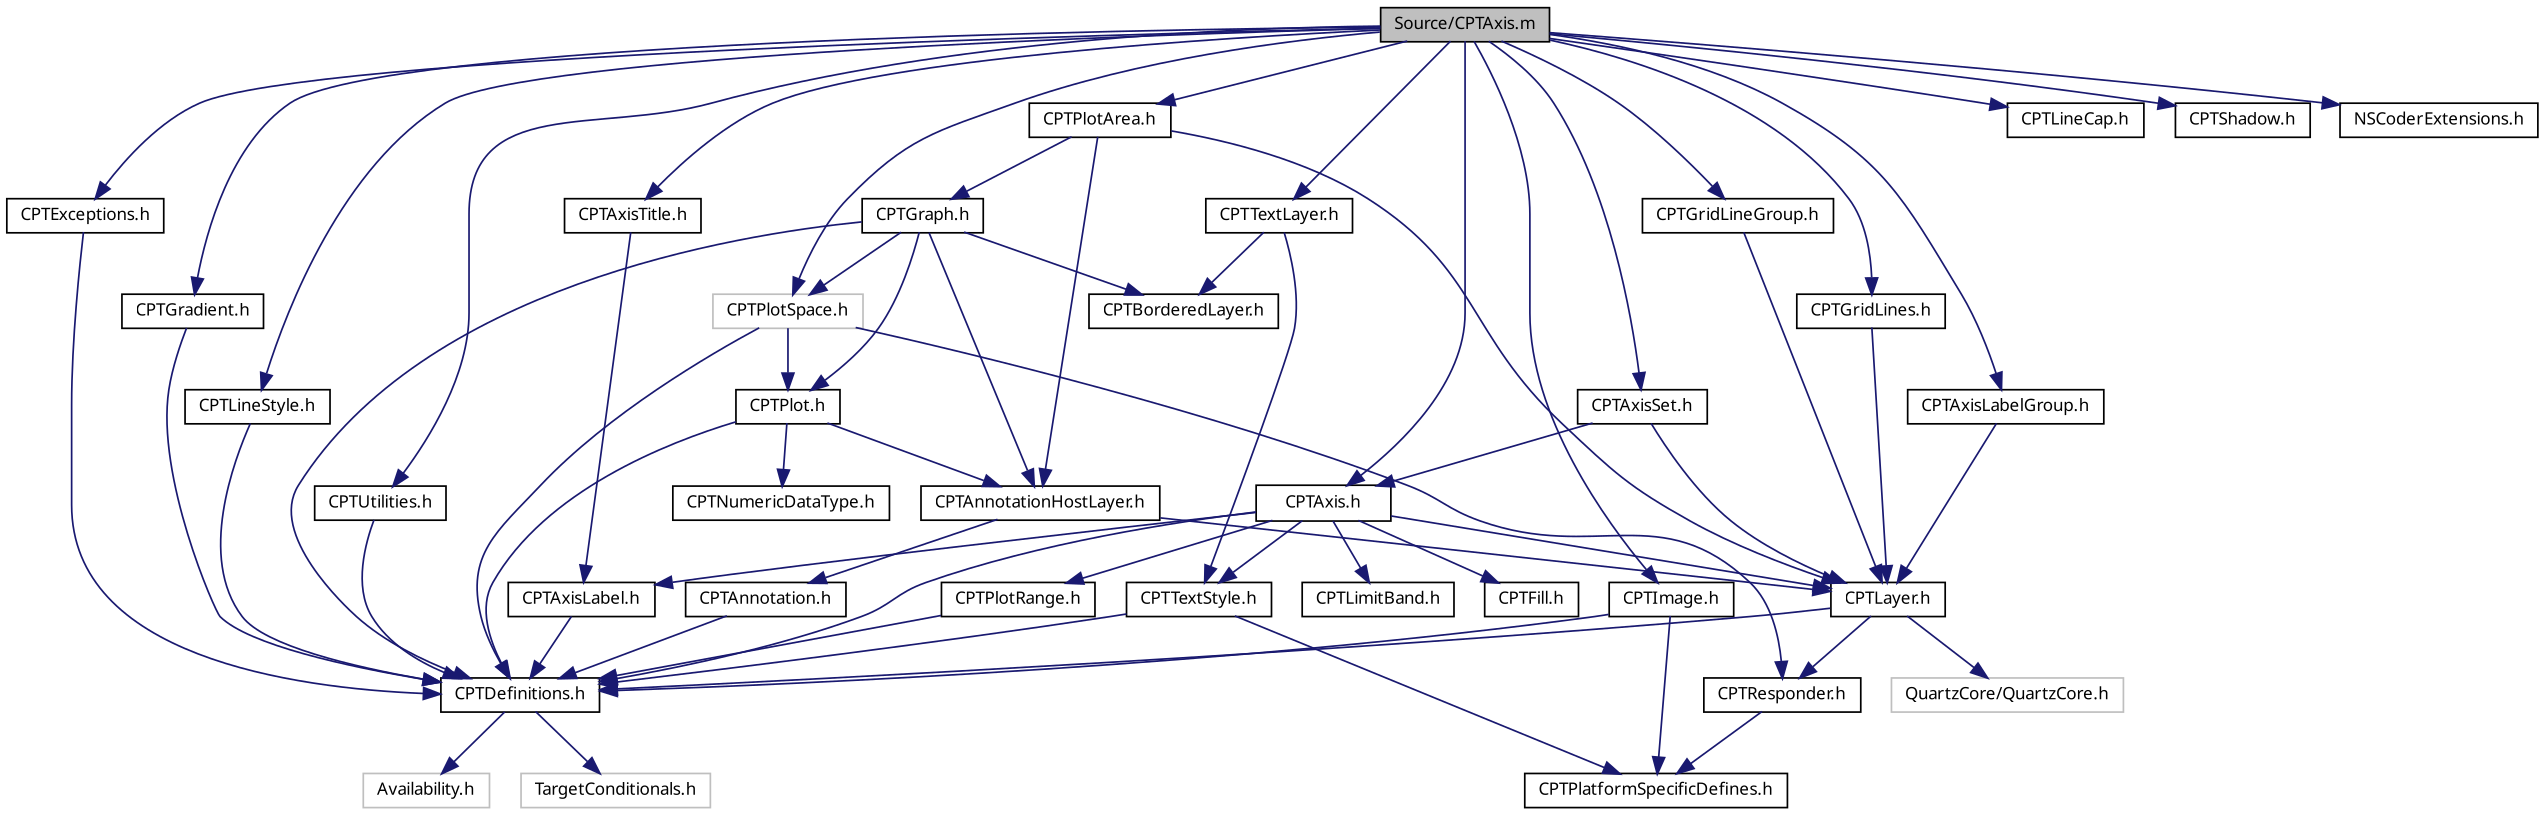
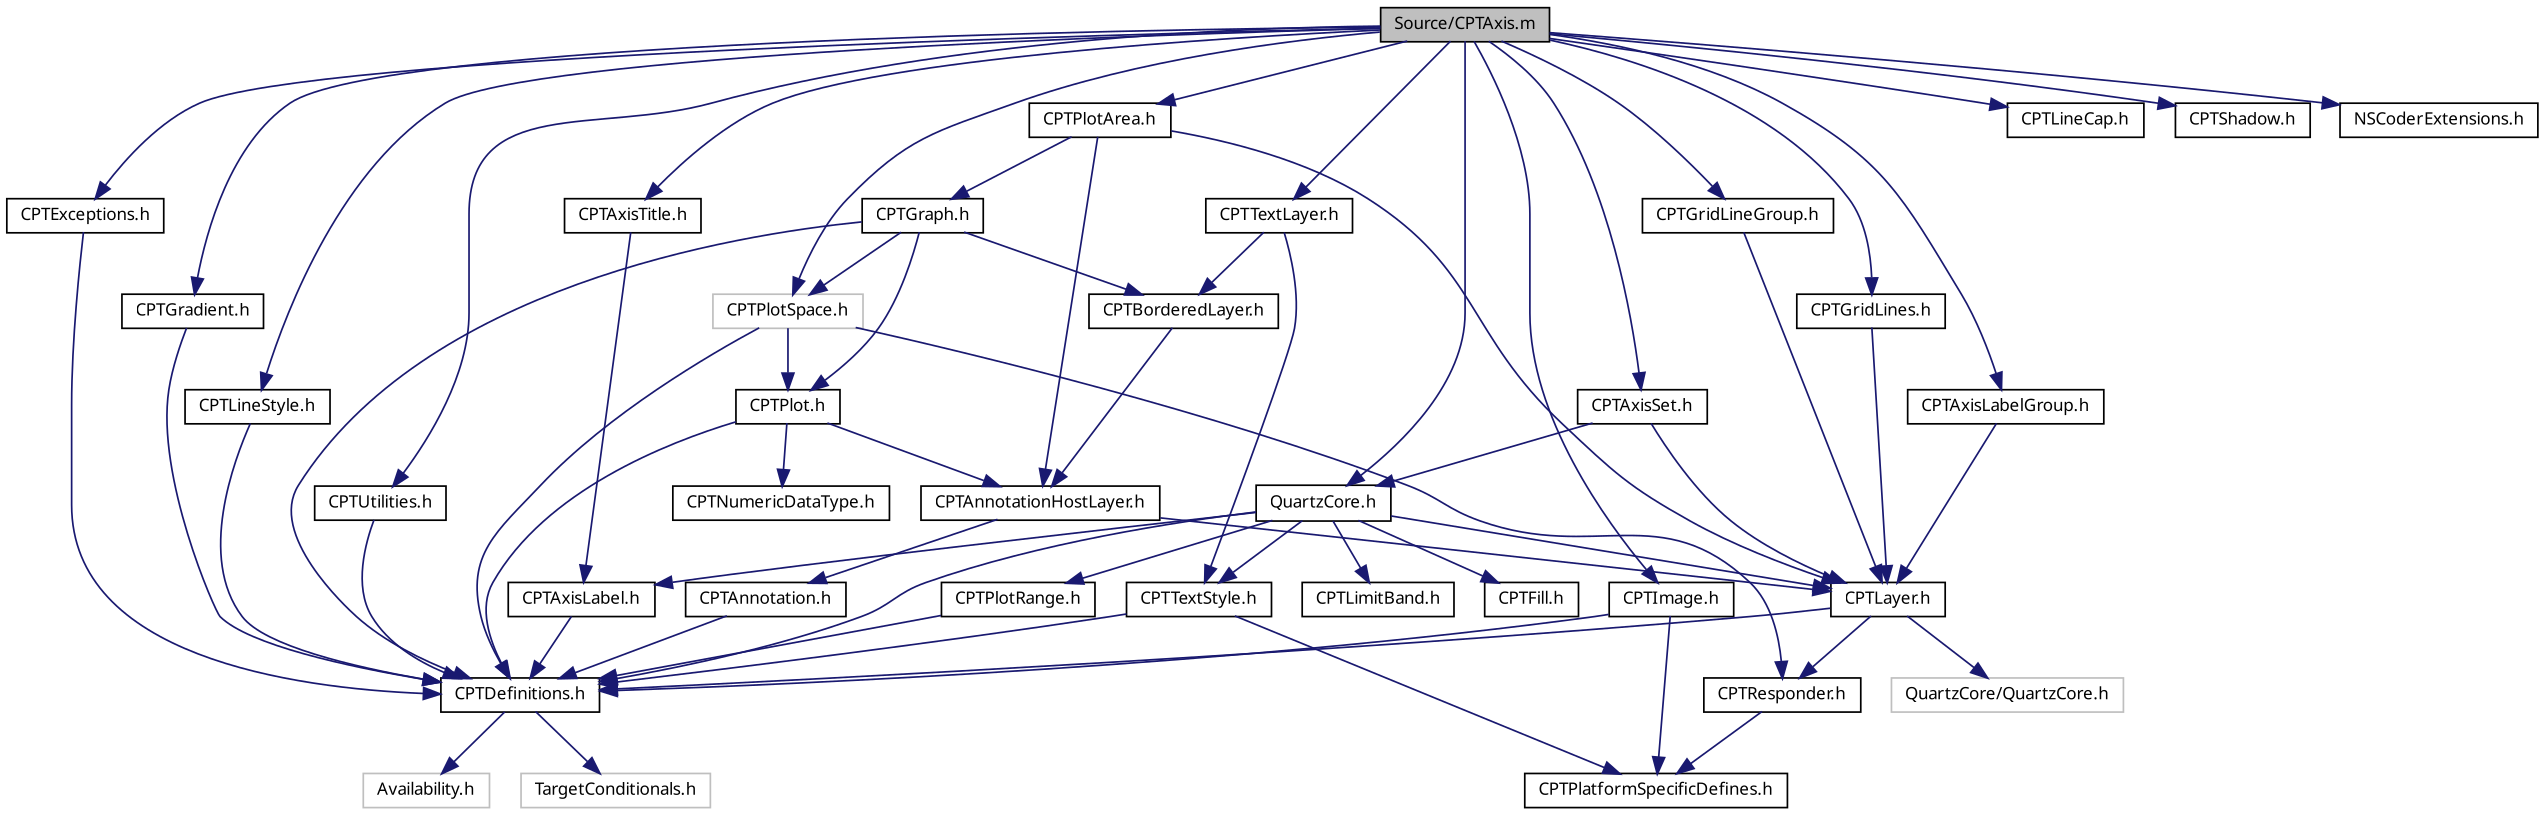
(973, 340) -> (1114, 404)
(1324, 503) -> (1324, 503)
